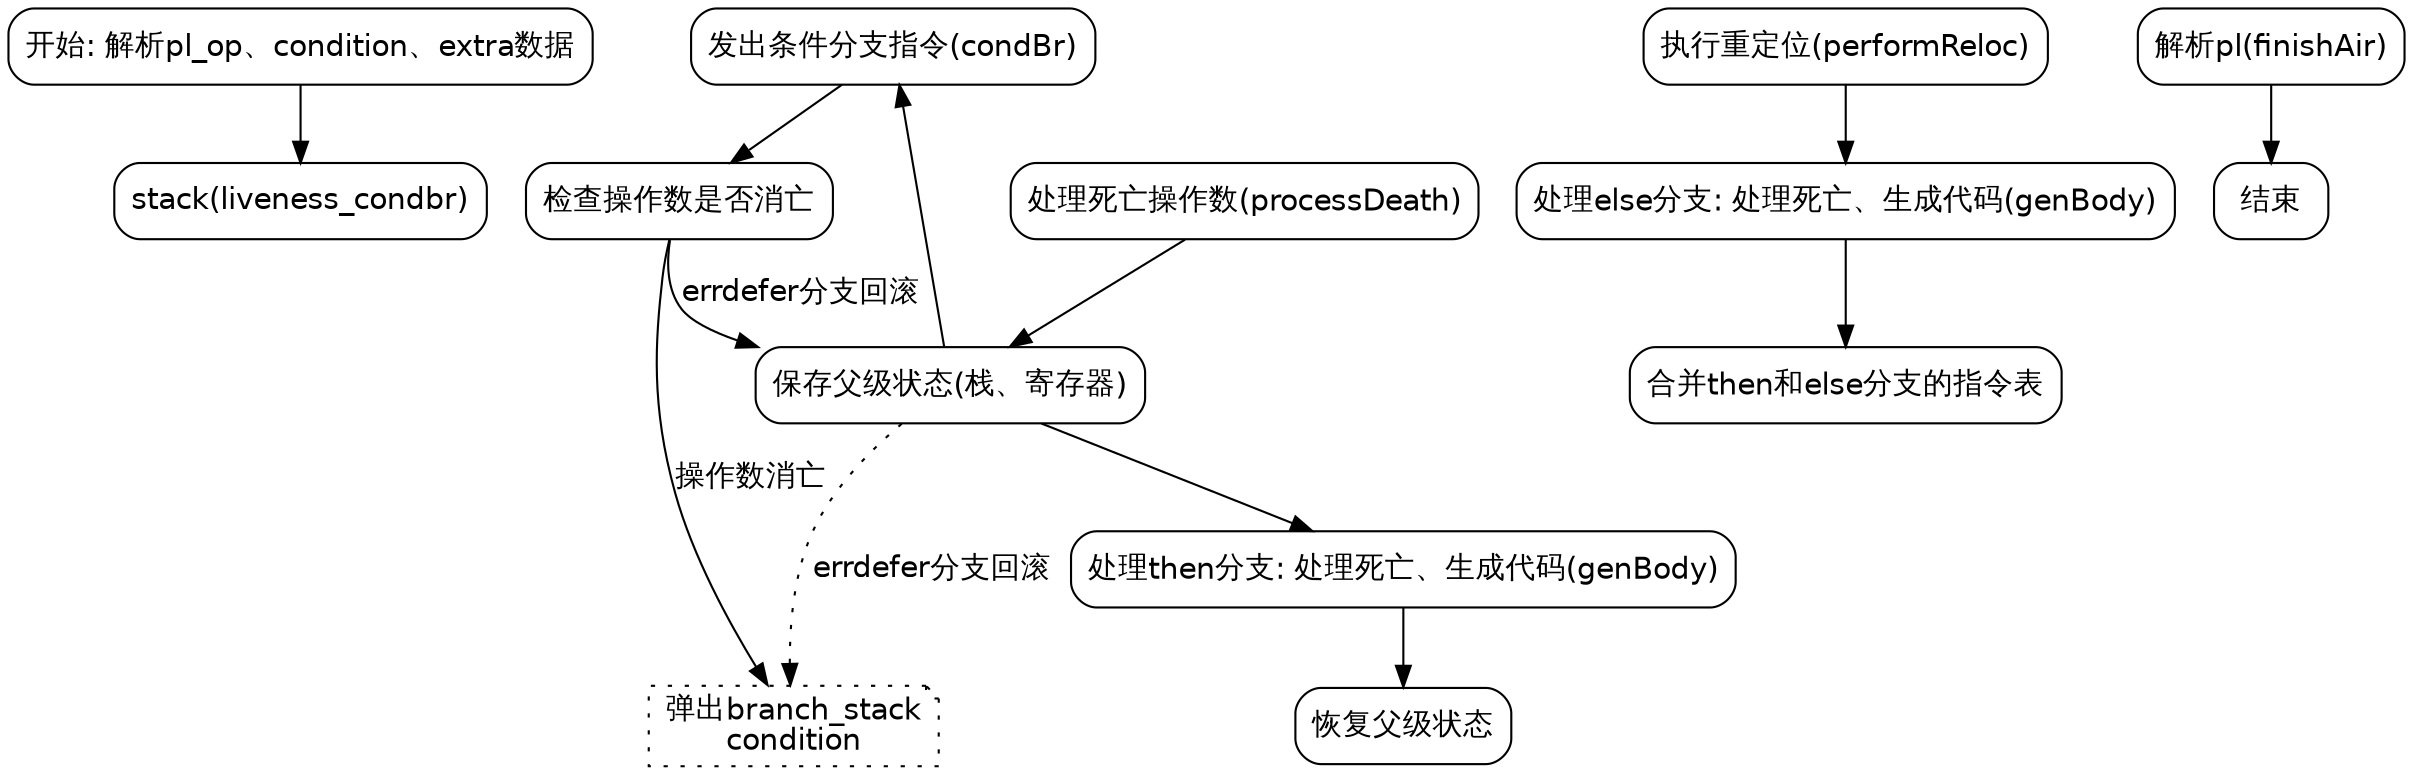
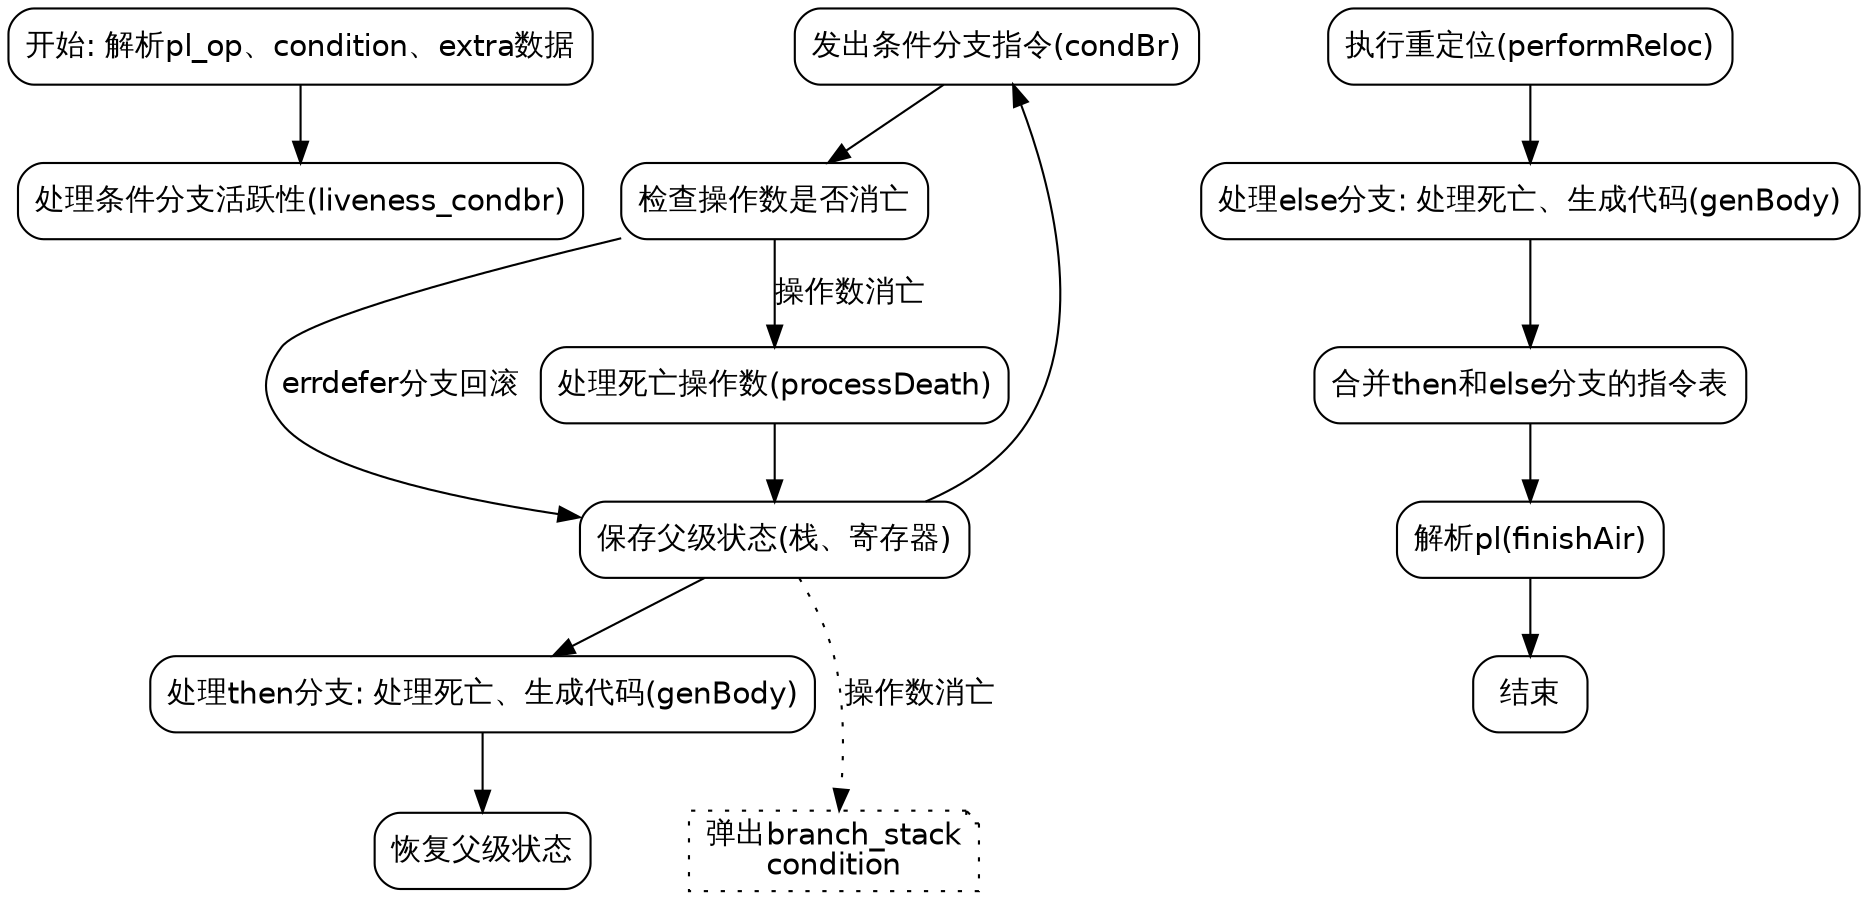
(301, 201) -> (301, 201)
none -> (1530, 452)
(668, 462) -> (775, 283)
(932, 569) -> (921, 694)
